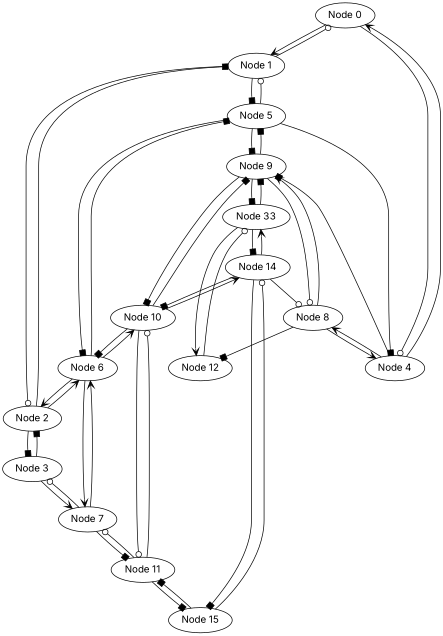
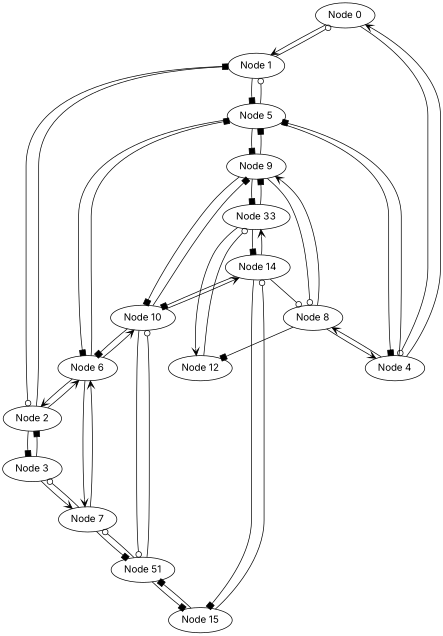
(346, 260) -> (400, 208)
(143, 570) -> (143, 570)
